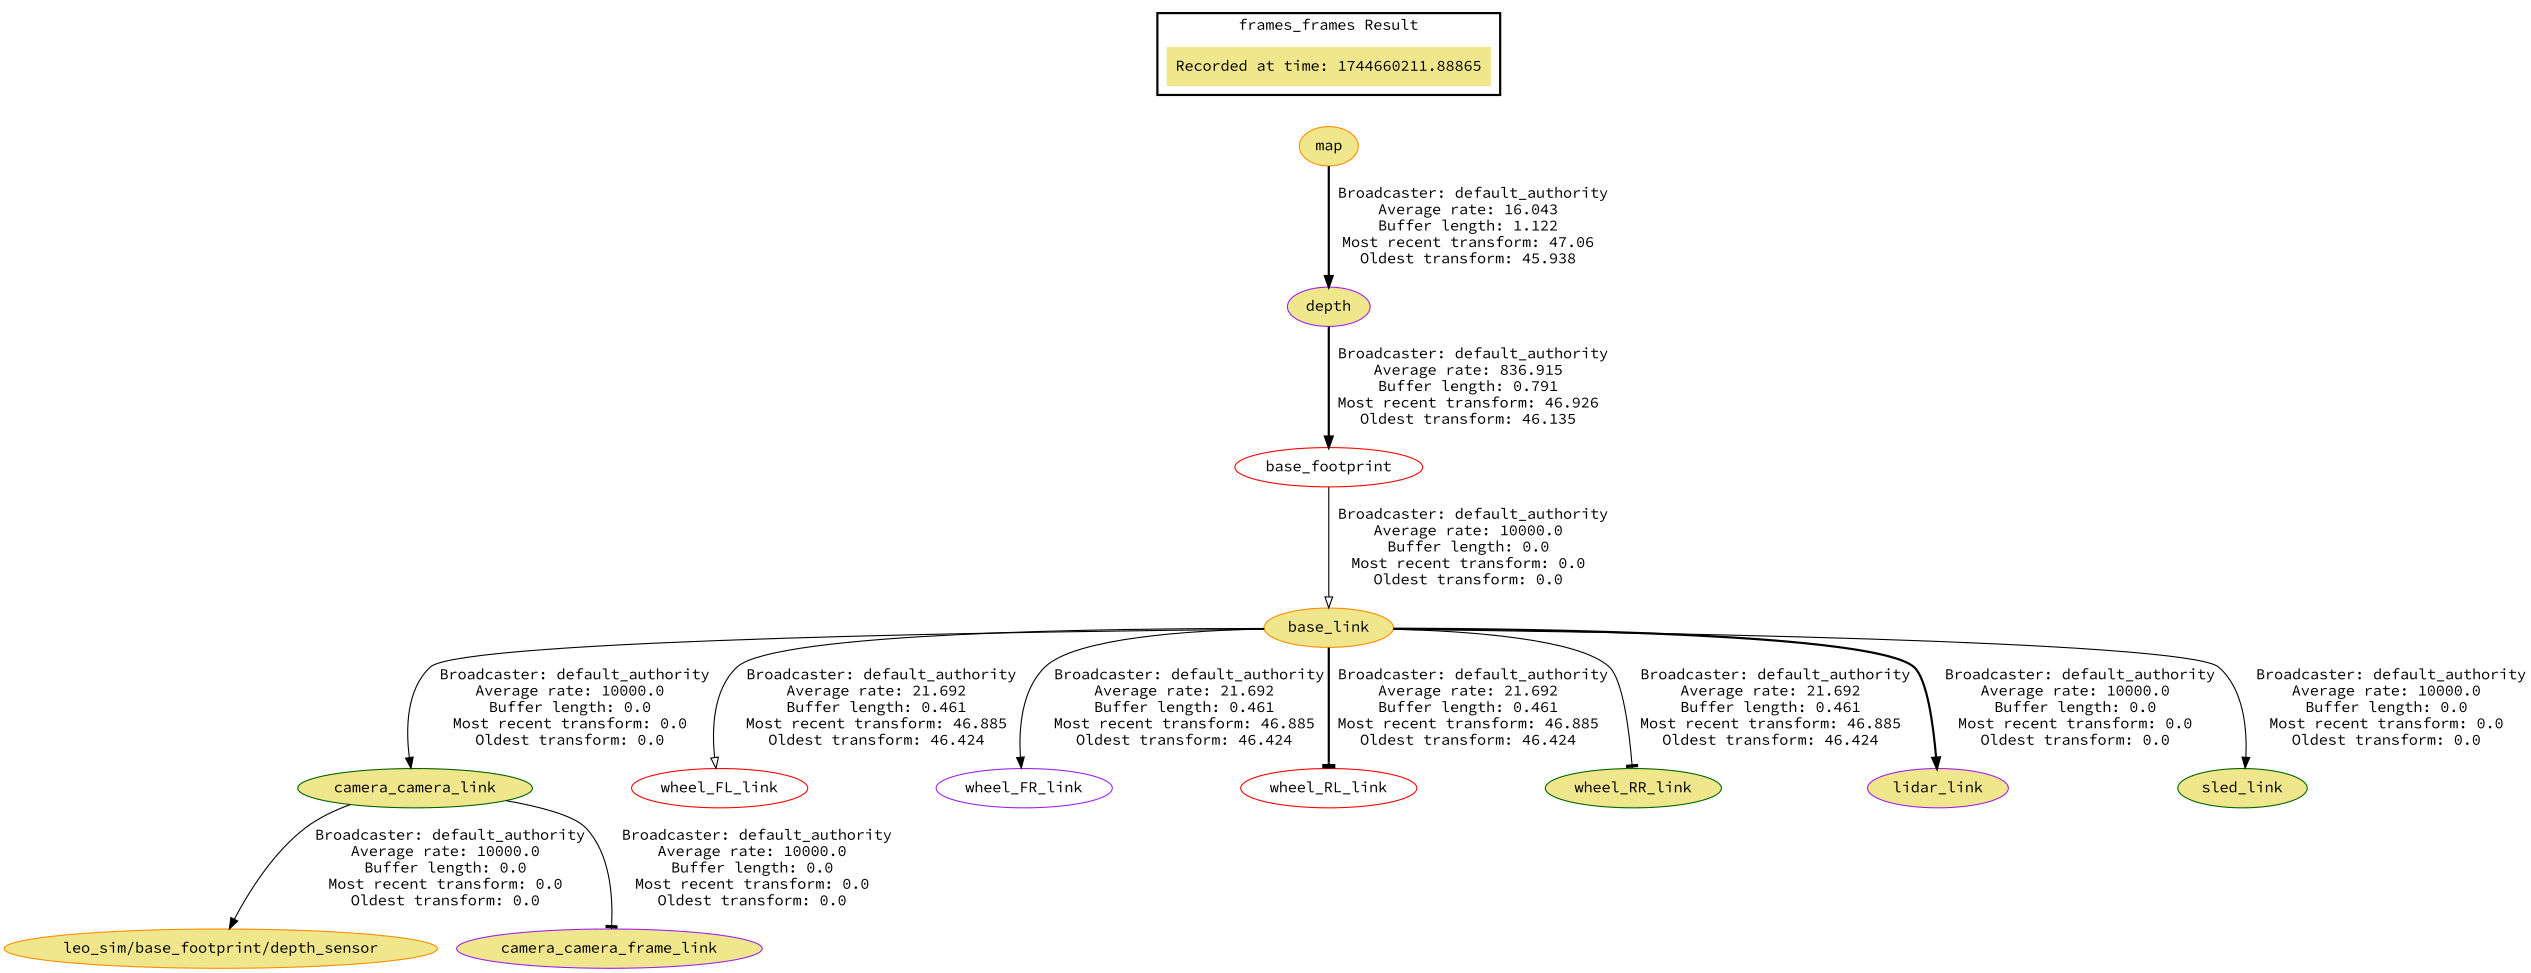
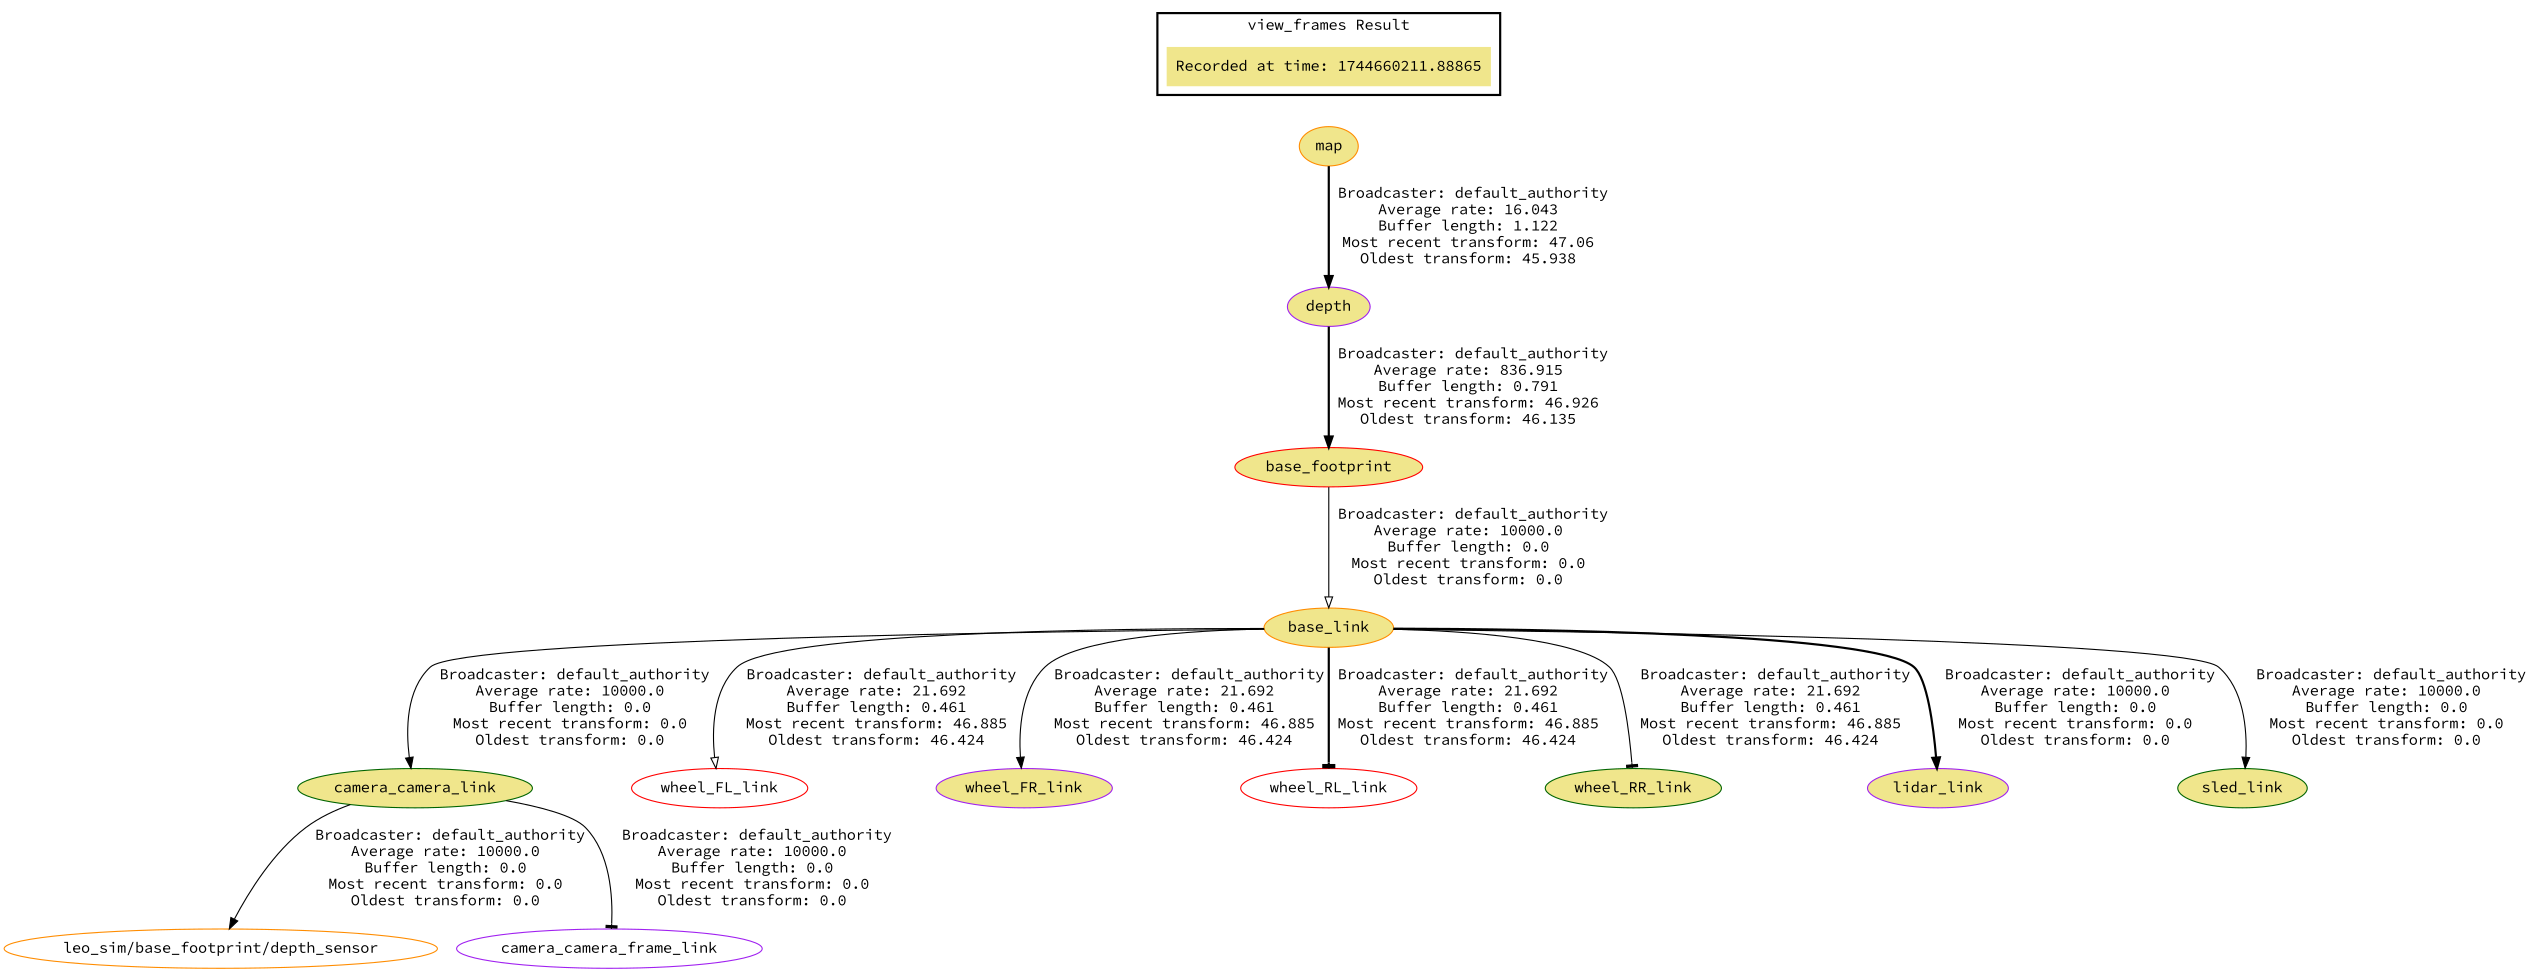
(1329, 26) -> (1329, 26)
(1329, 467) -> (1329, 467)
(1024, 788) -> (1024, 788)
(221, 949) -> (221, 949)
(609, 949) -> (609, 949)
